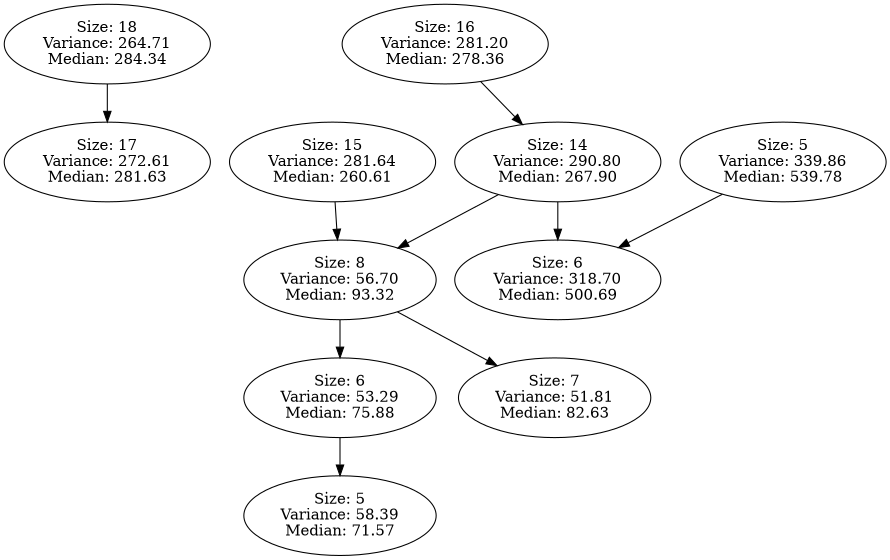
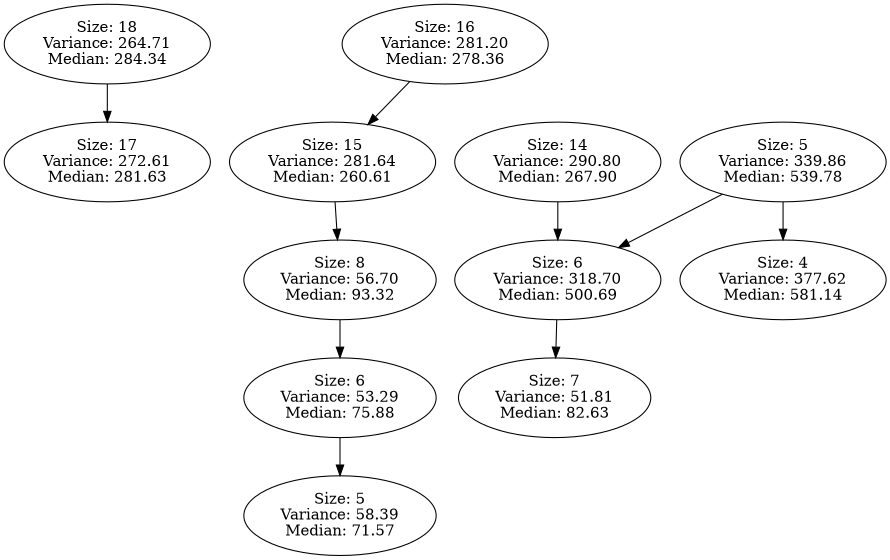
(498, 99) -> (393, 99)
(453, 219) -> none
none -> (783, 280)
(442, 336) -> (556, 333)
